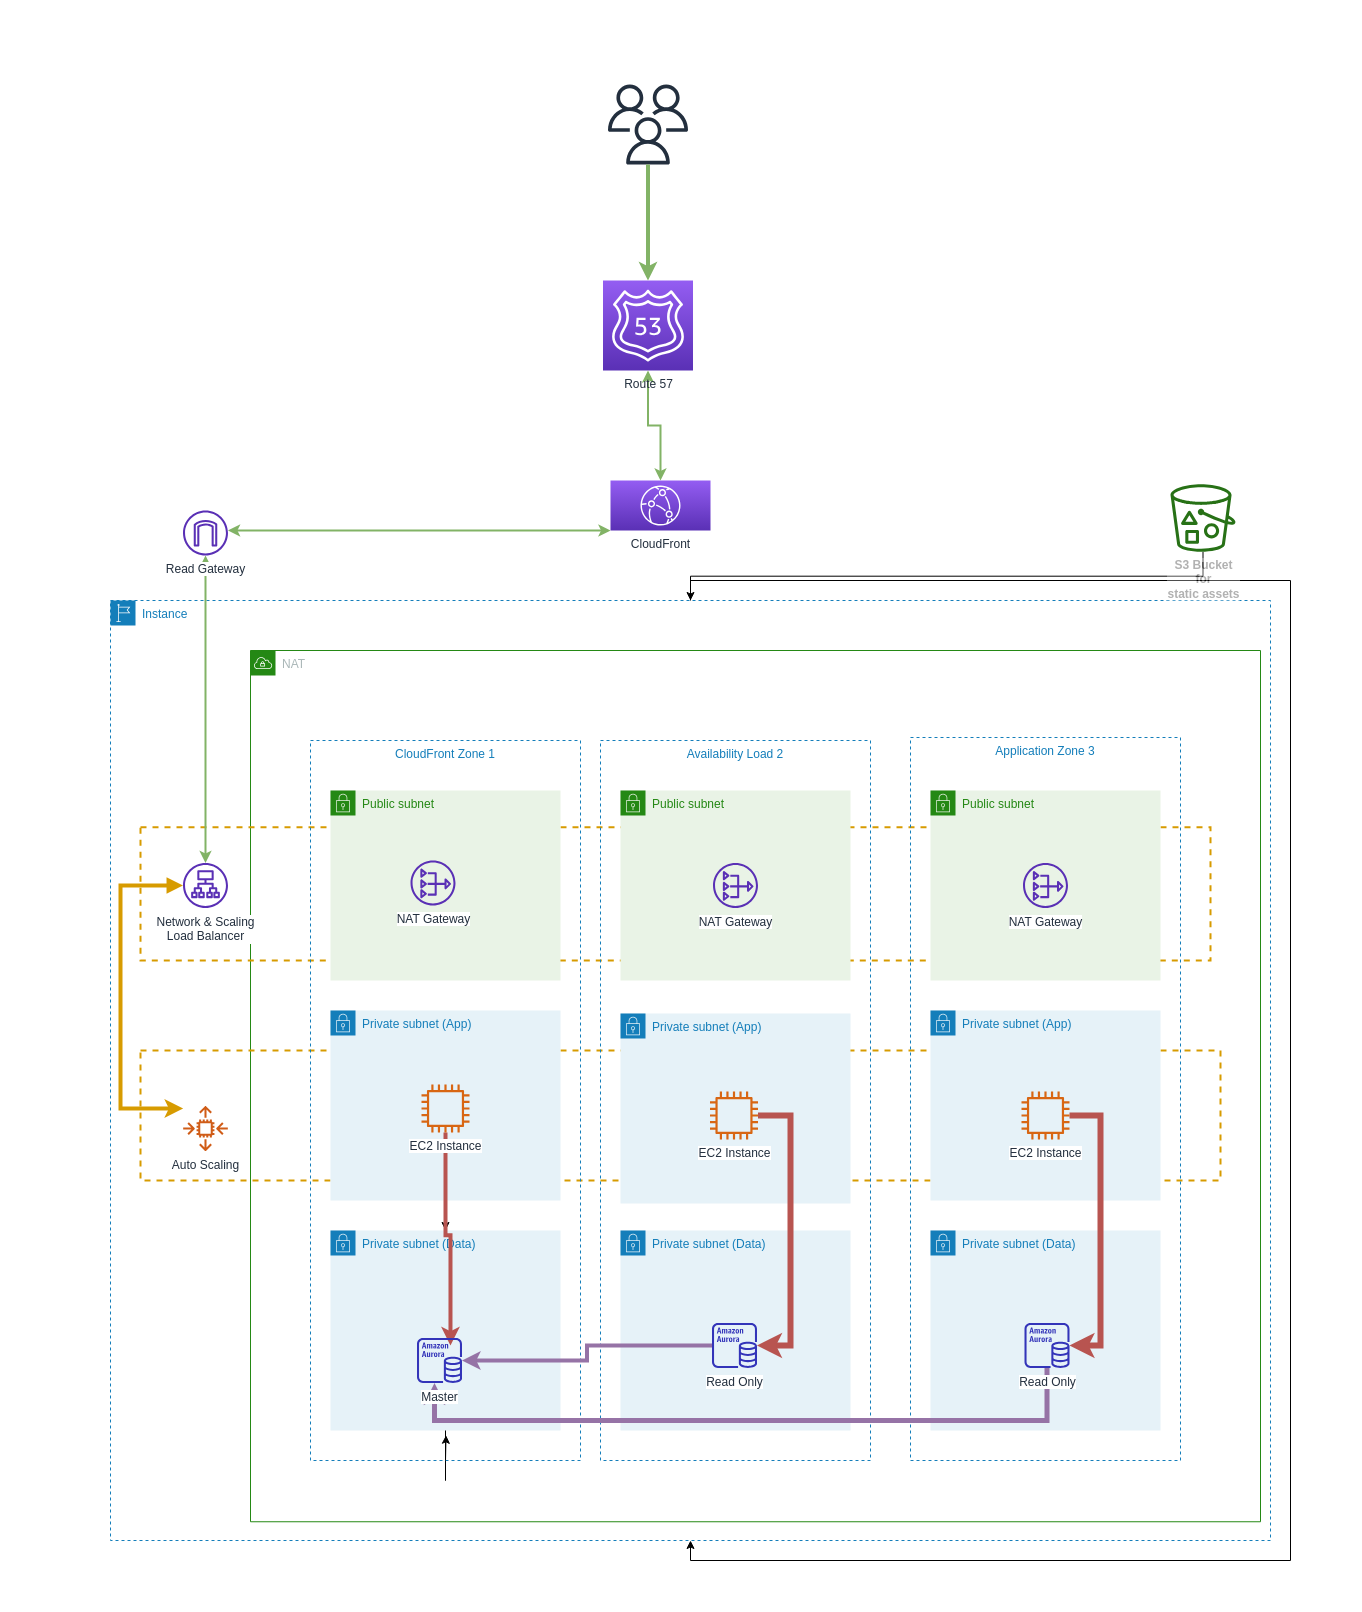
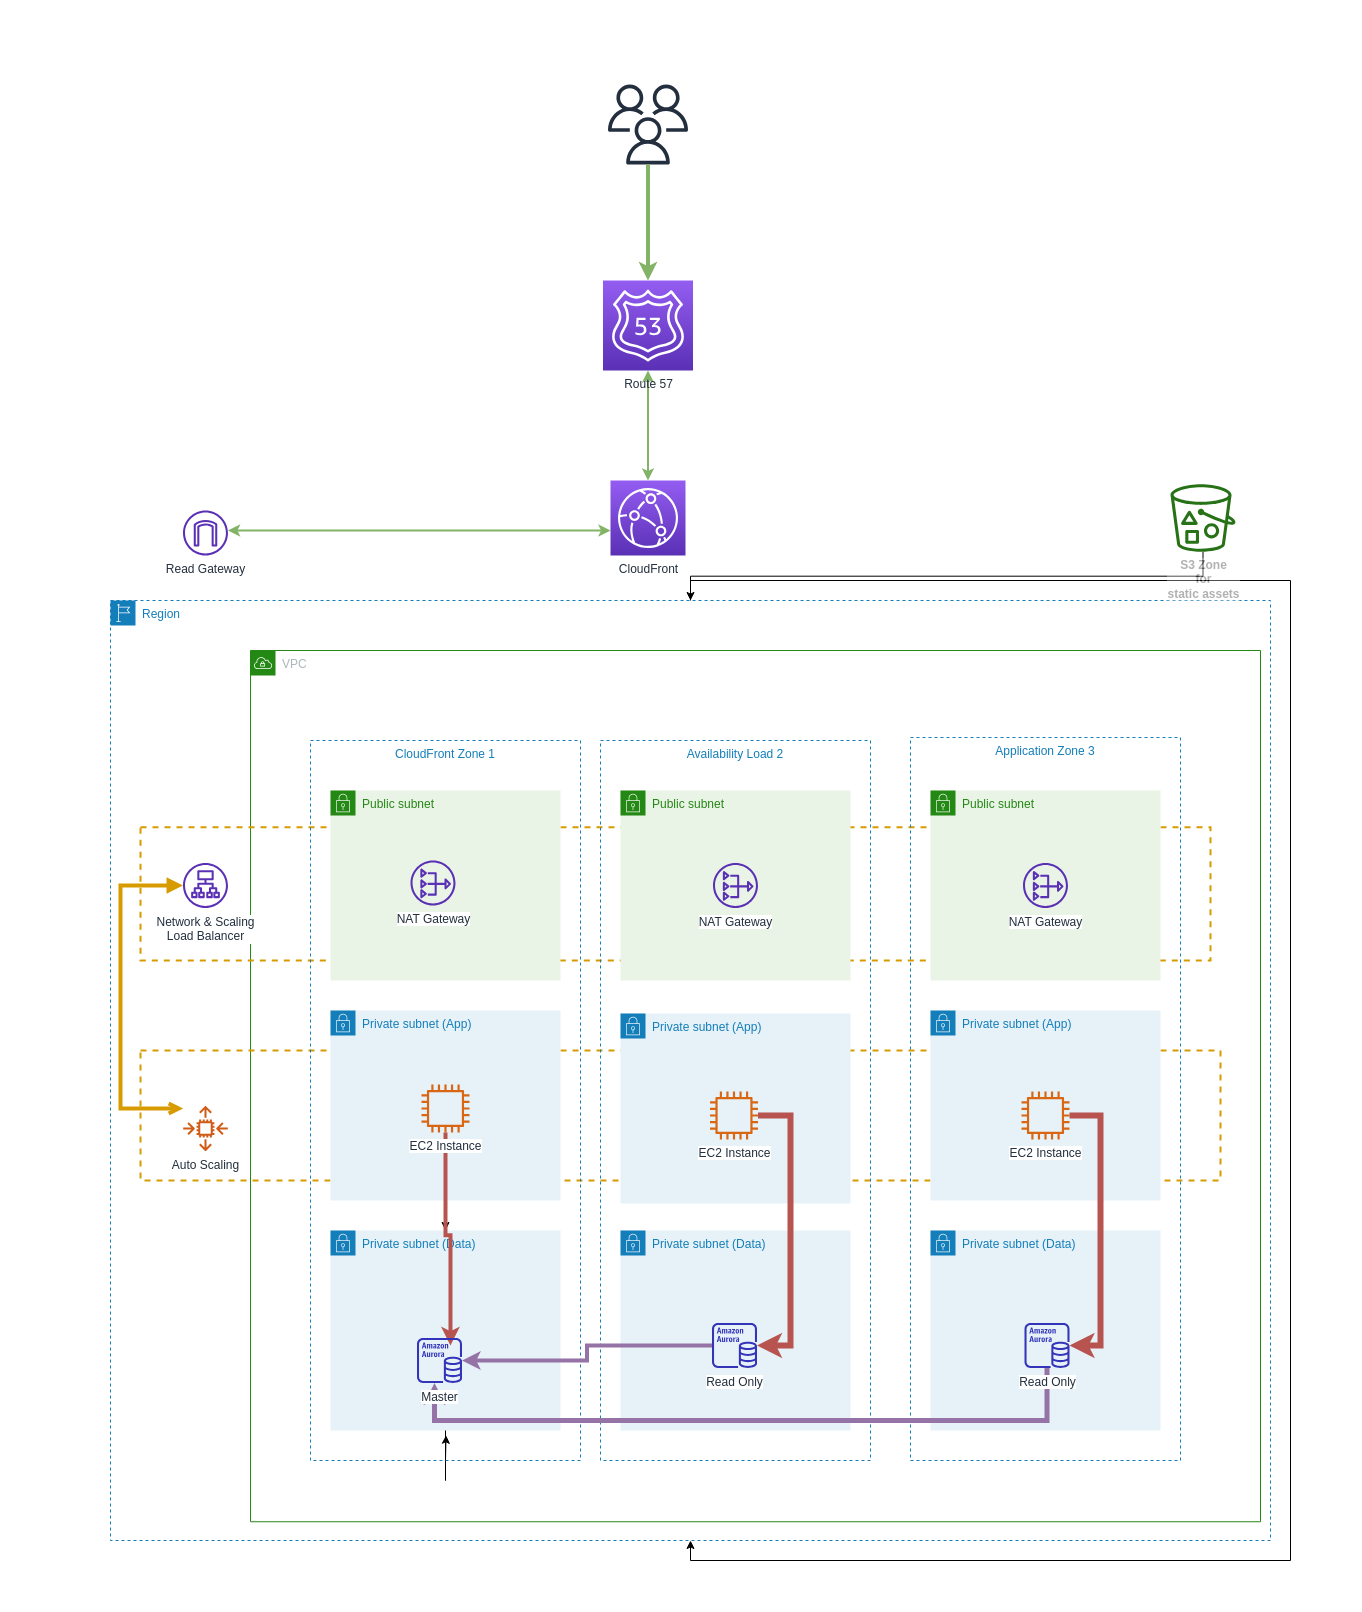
(661, 506) -> (648, 518)
(1204, 580) -> (1204, 580)
(169, 615) -> (161, 615)
(293, 665) -> (293, 665)
(206, 714) -> none
(168, 1109) -> (168, 1109)
